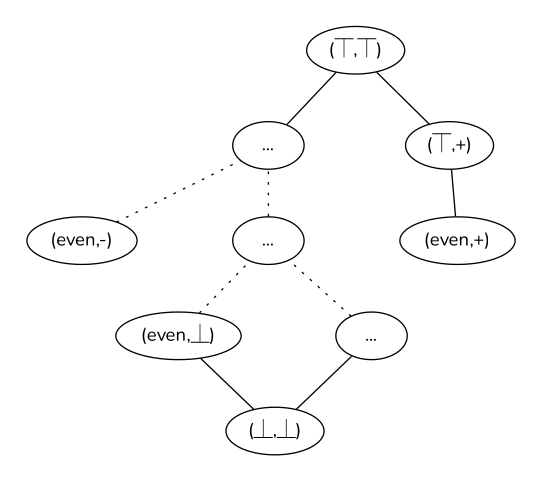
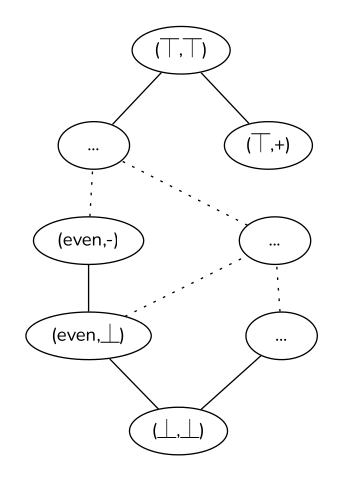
(457, 241) -> none
none -> (89, 288)
